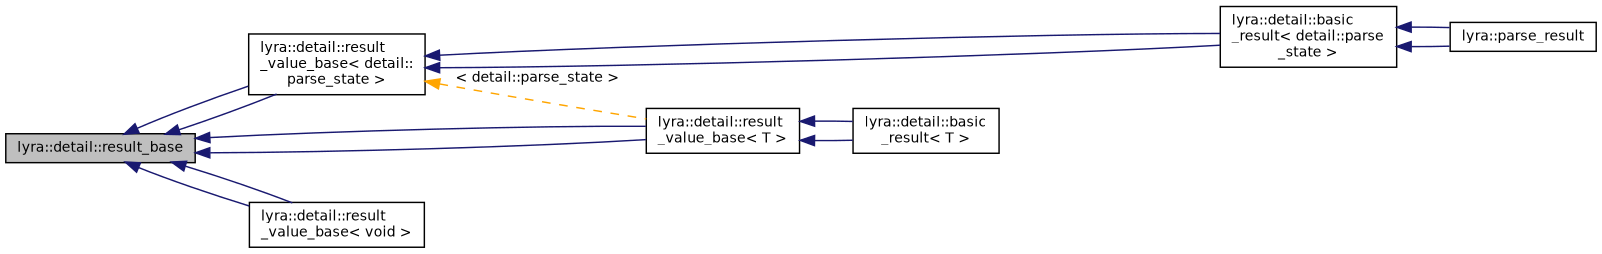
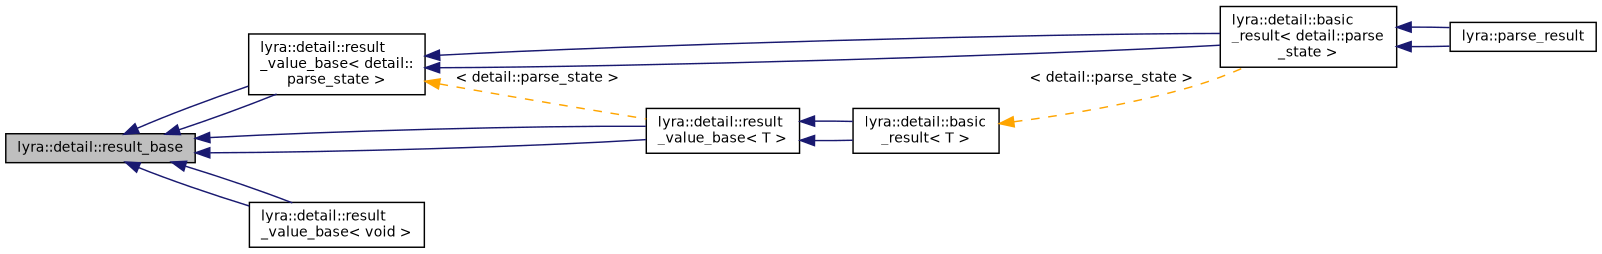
none -> (1132, 102)
